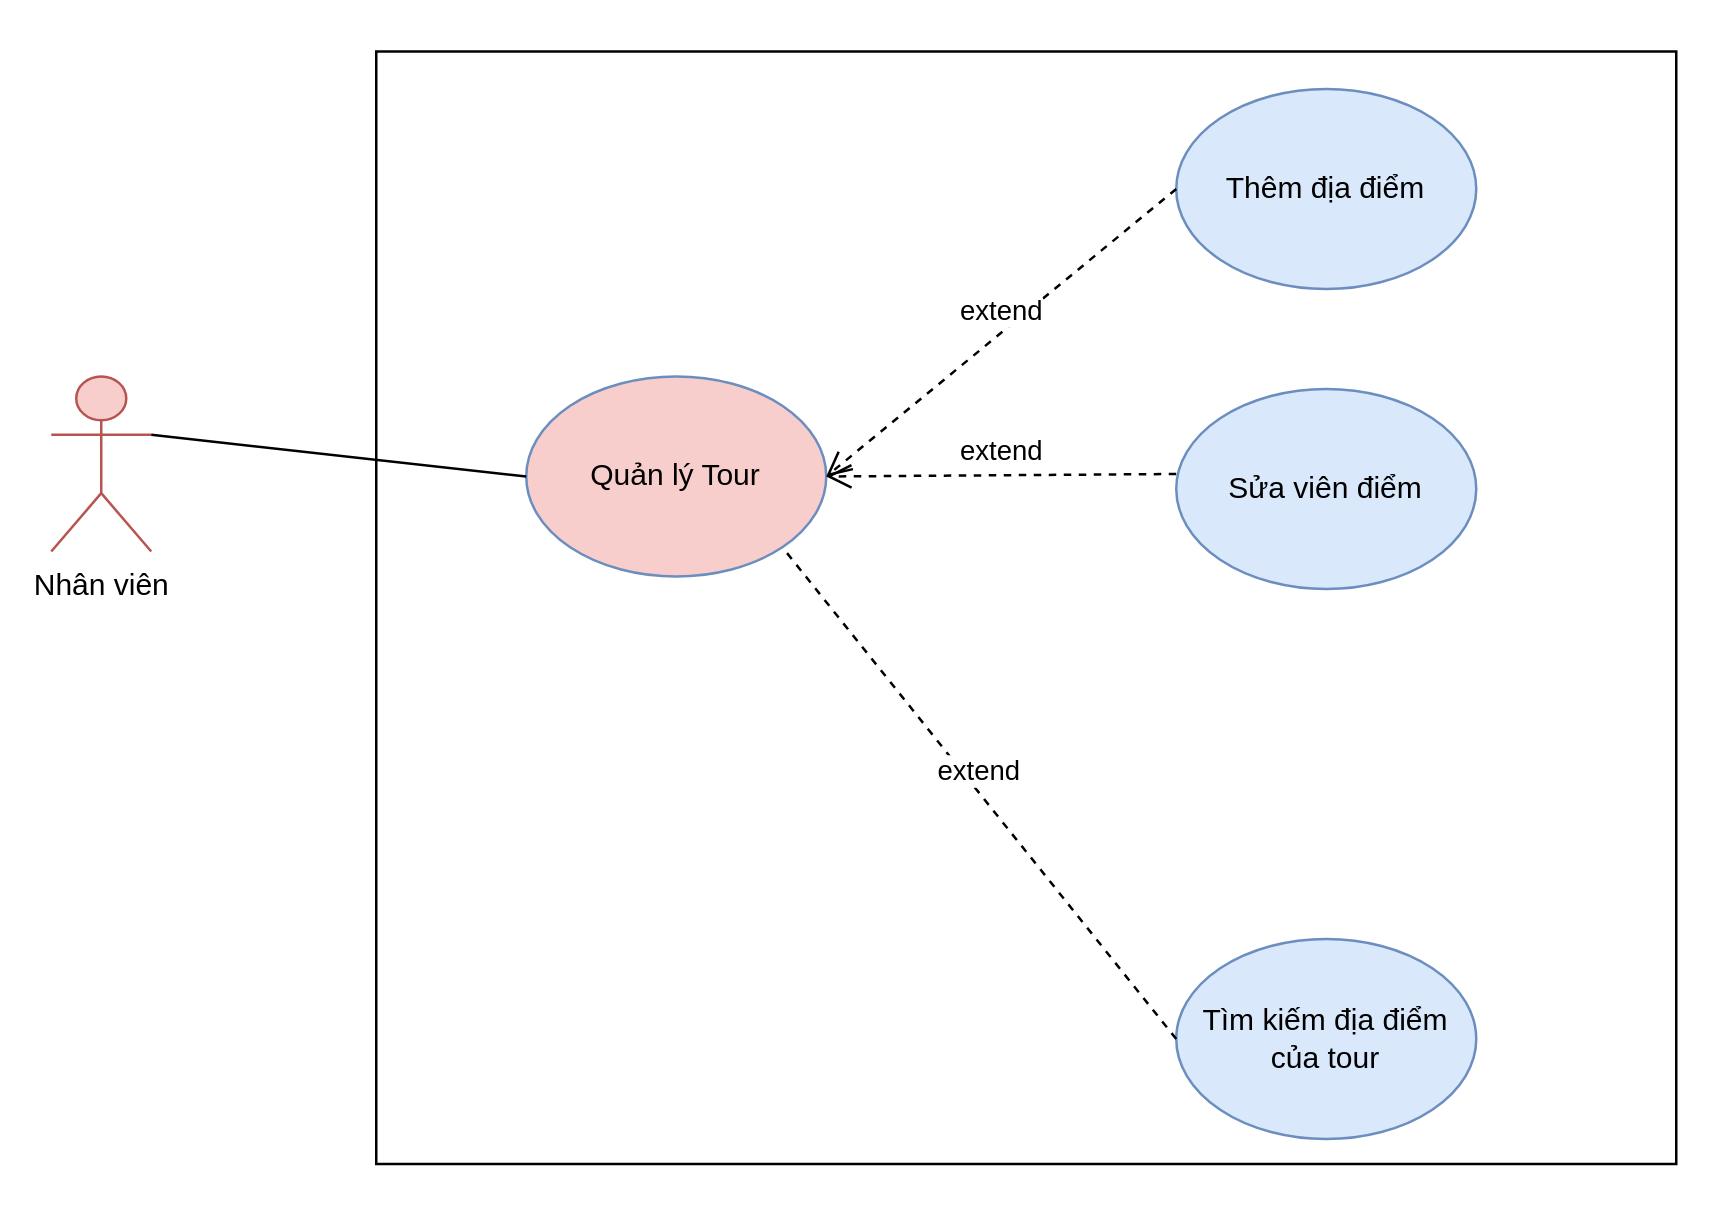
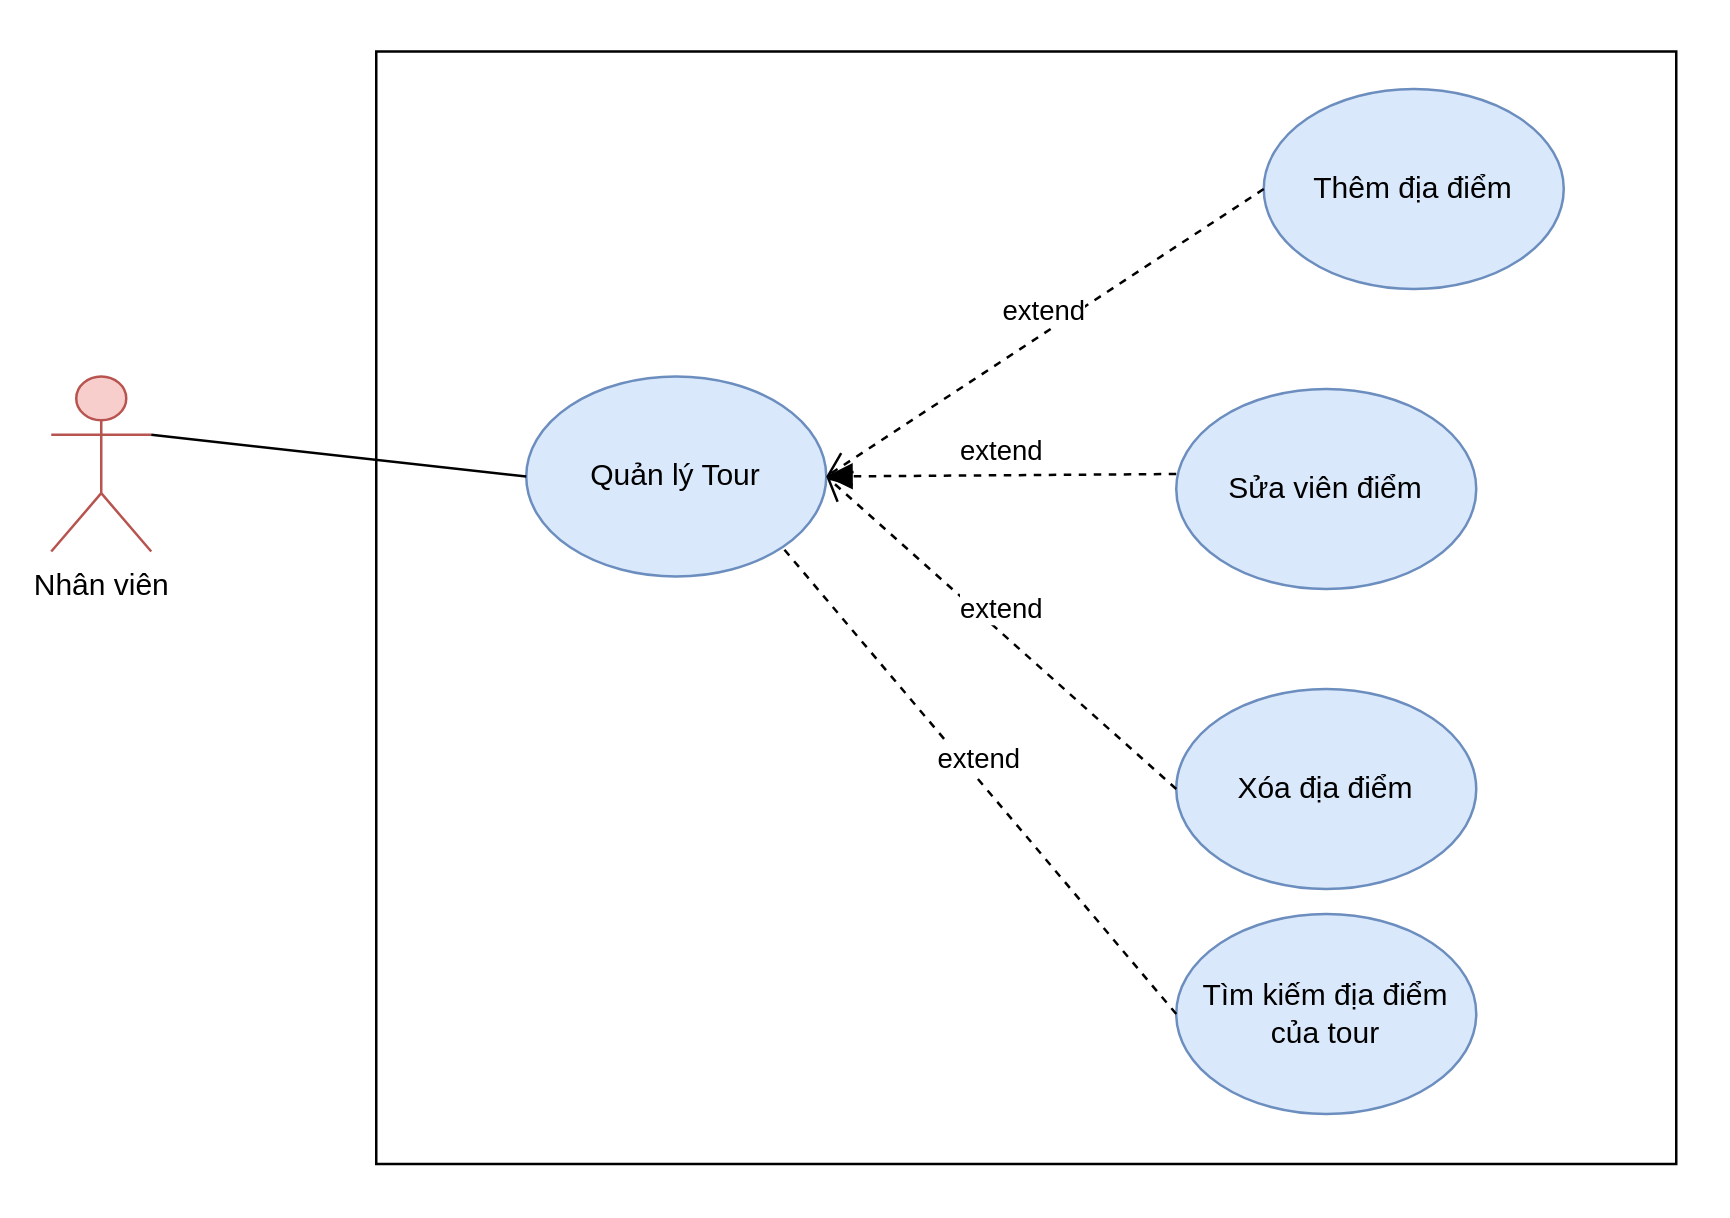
(1326, 189) -> (1414, 189)
(676, 476) -> (676, 476)
(844, 476) -> (853, 476)
none -> (1004, 635)
none -> (1326, 789)
(1326, 1039) -> (1326, 1014)
